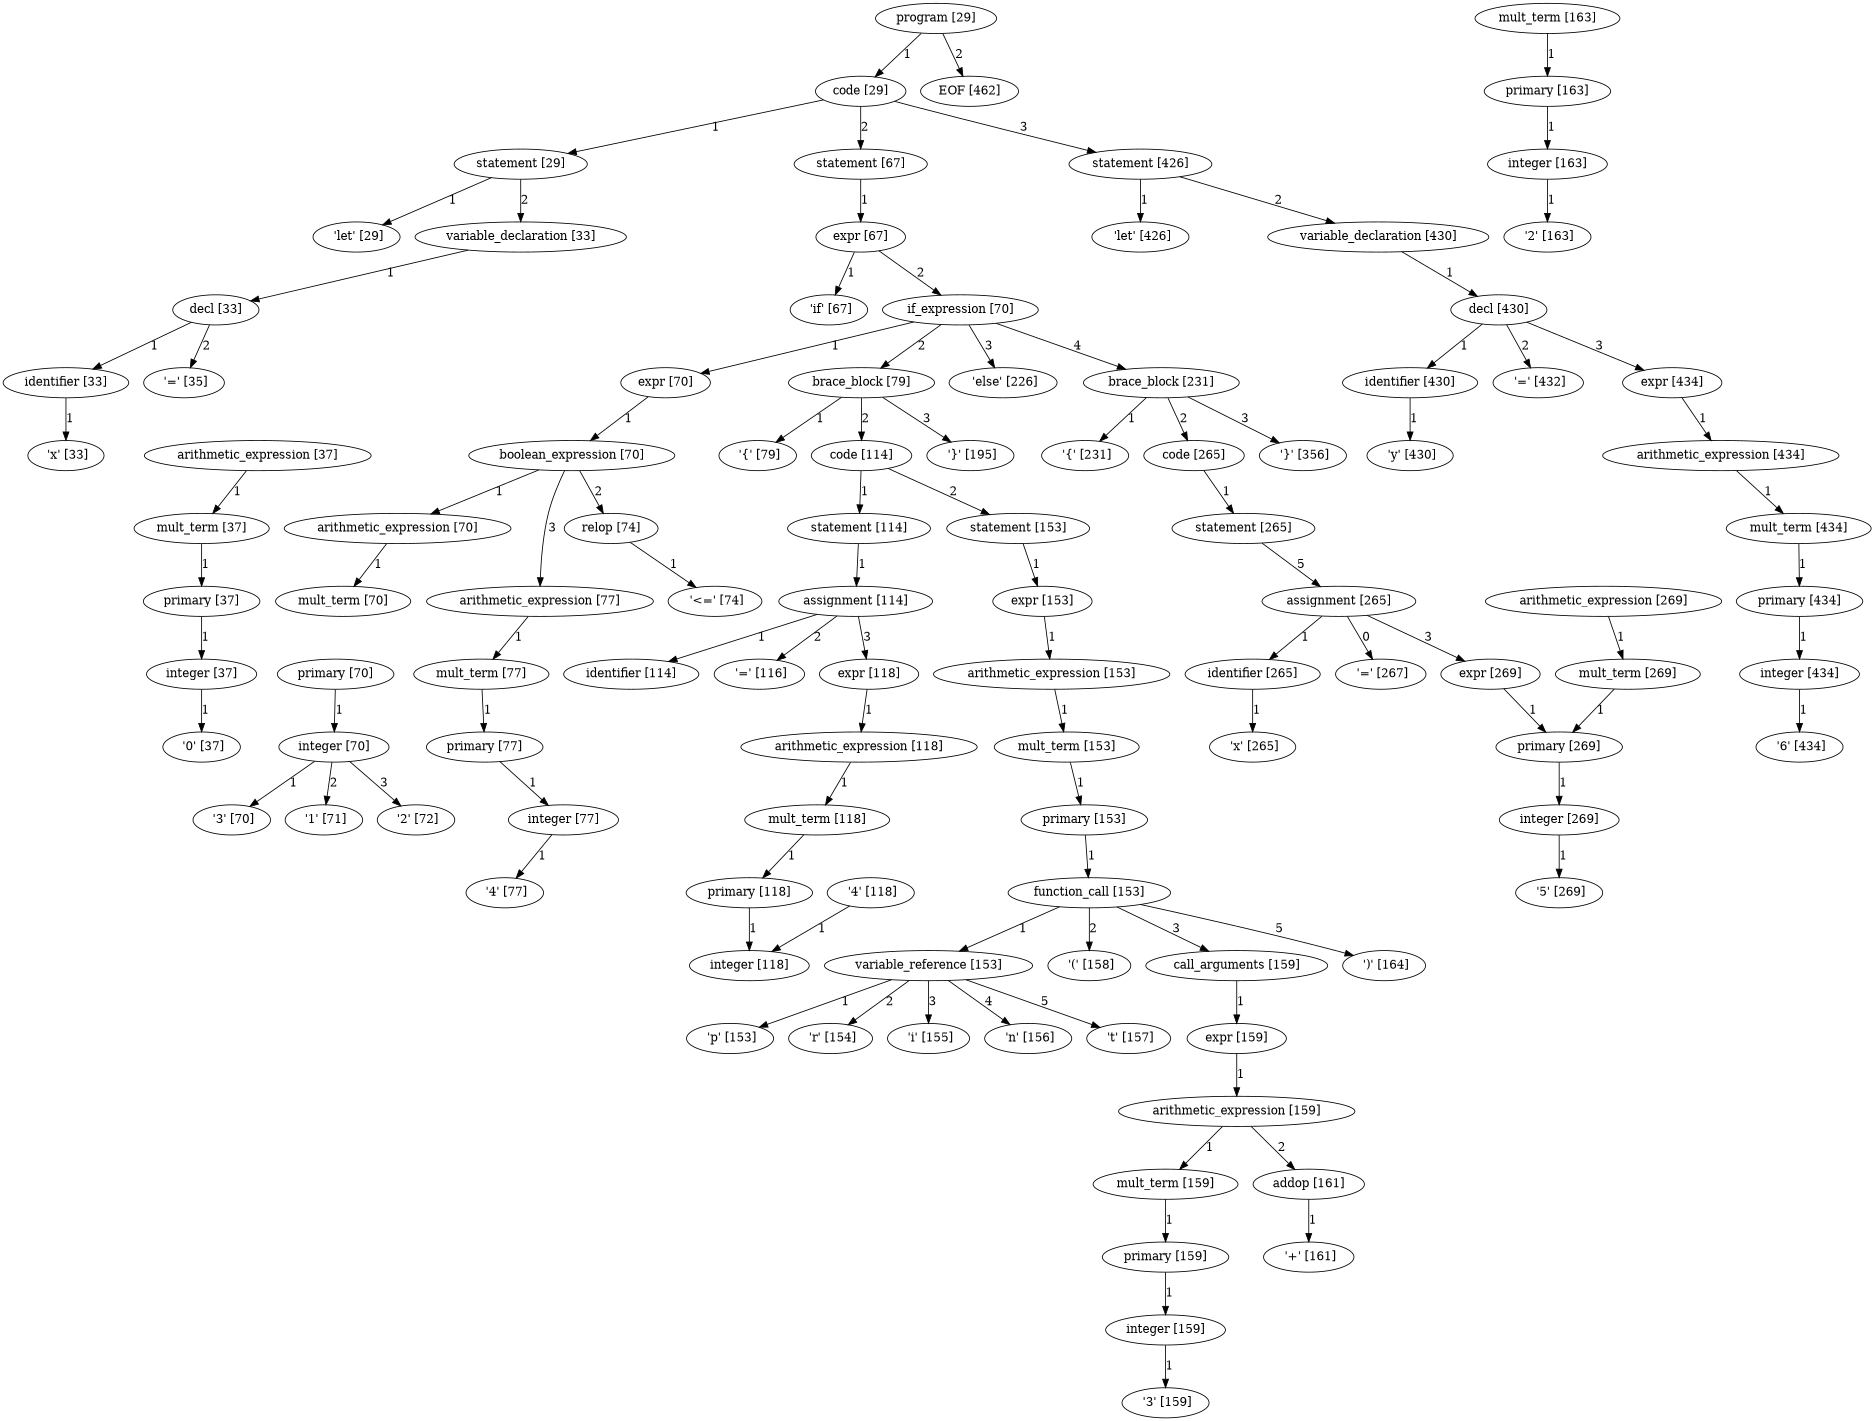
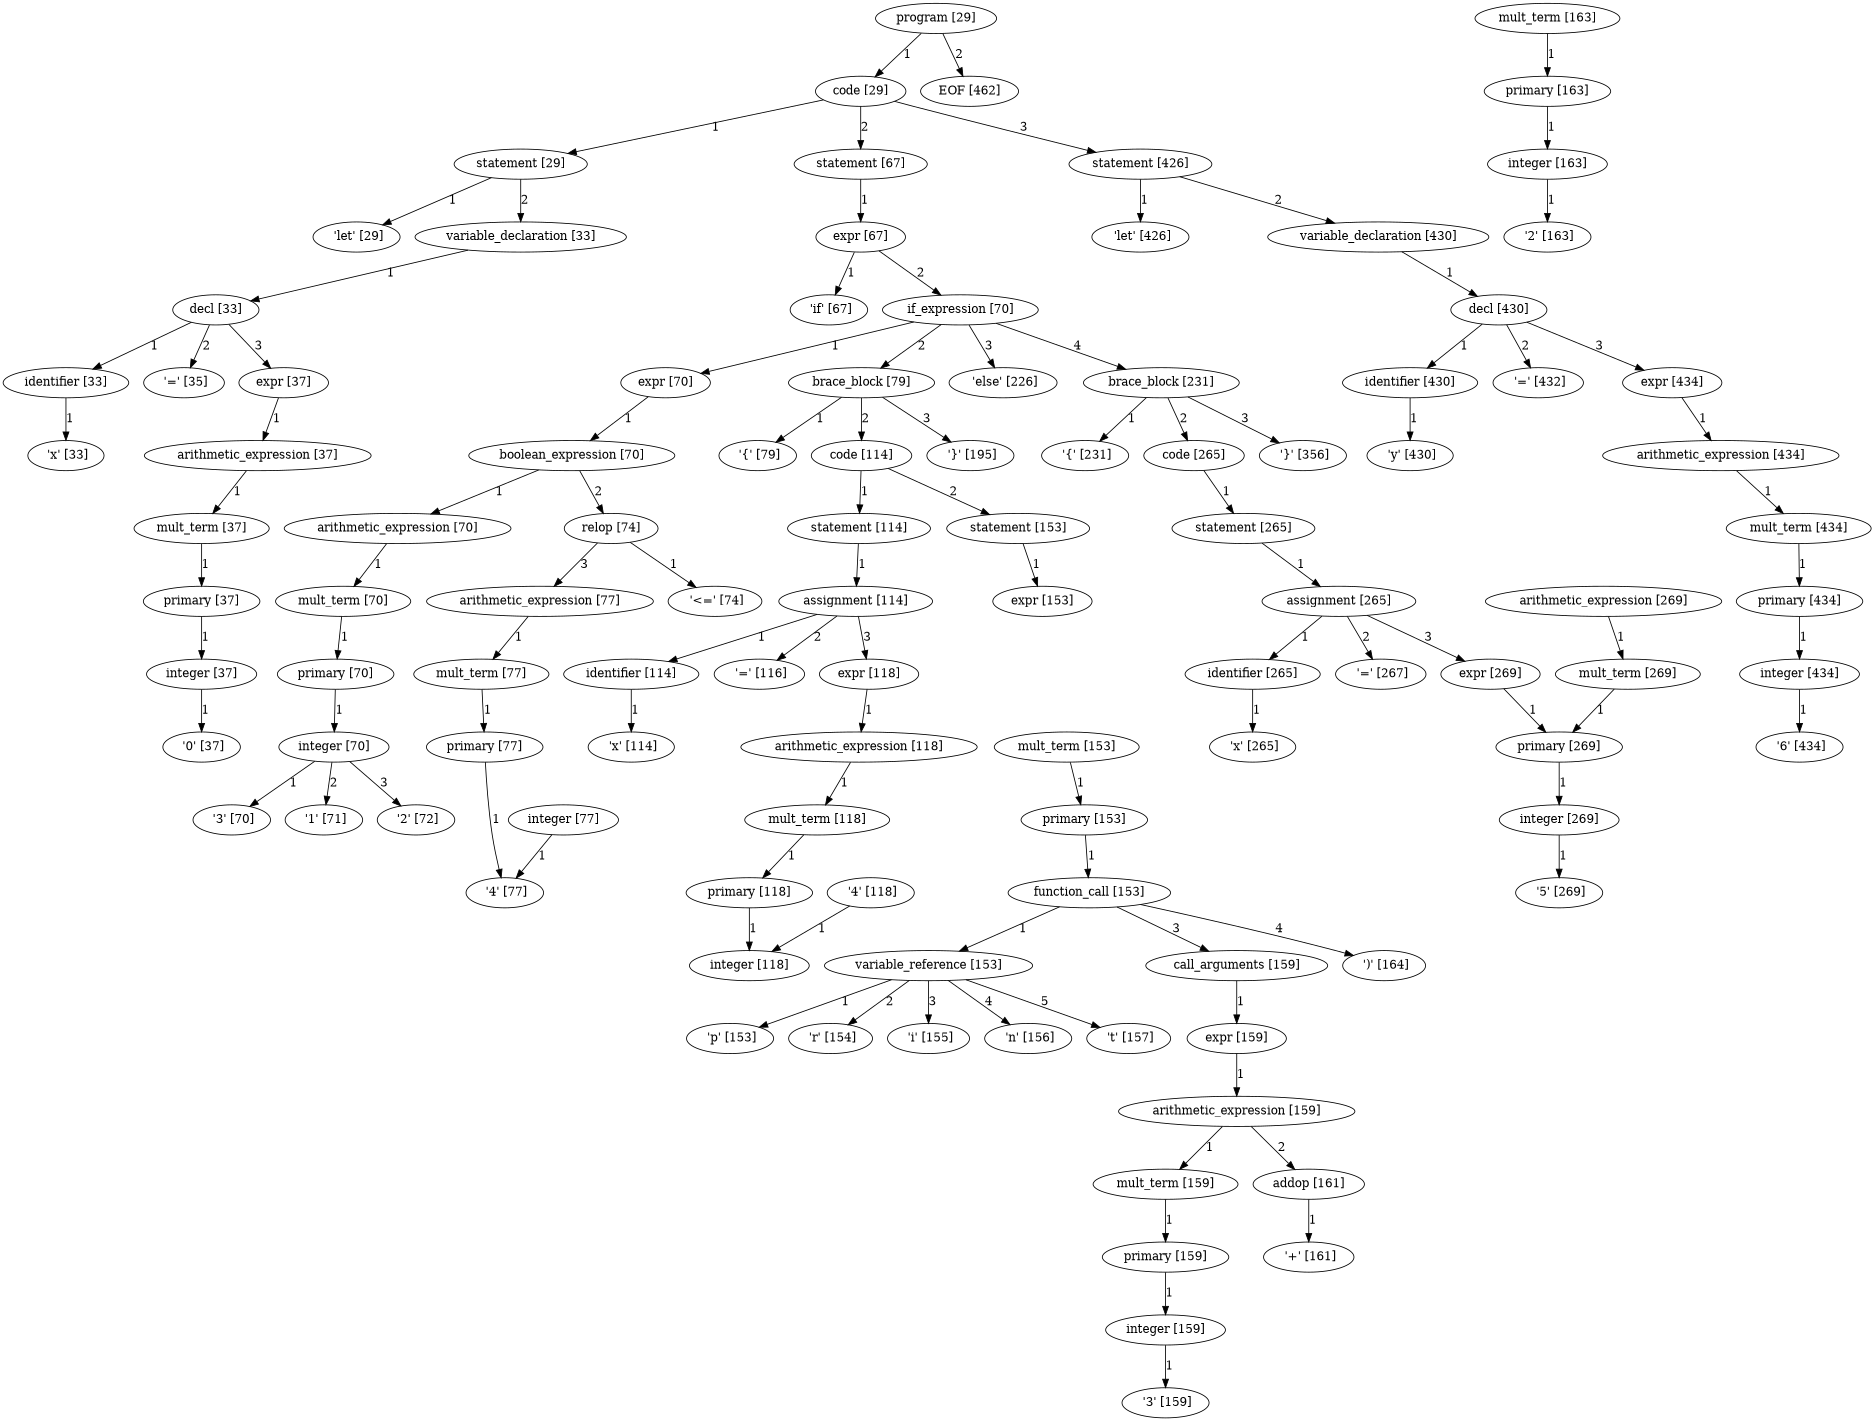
none -> (284, 383)
(546, 523) -> (579, 562)
(1301, 565) -> (1301, 565)
none -> (340, 634)
(1367, 638) -> (1367, 638)
(1052, 674) -> none
none -> (631, 747)
(521, 781) -> (490, 816)
(1279, 929) -> (1279, 929)
(1089, 966) -> none
